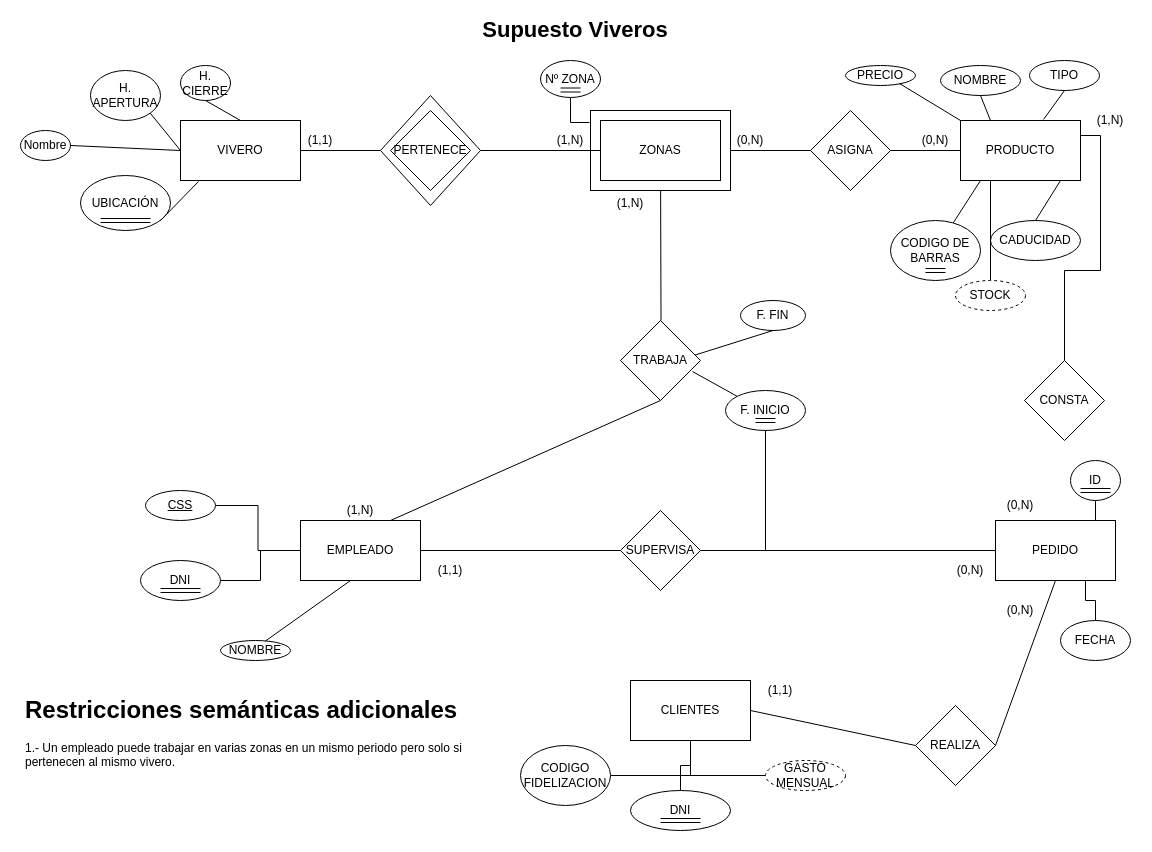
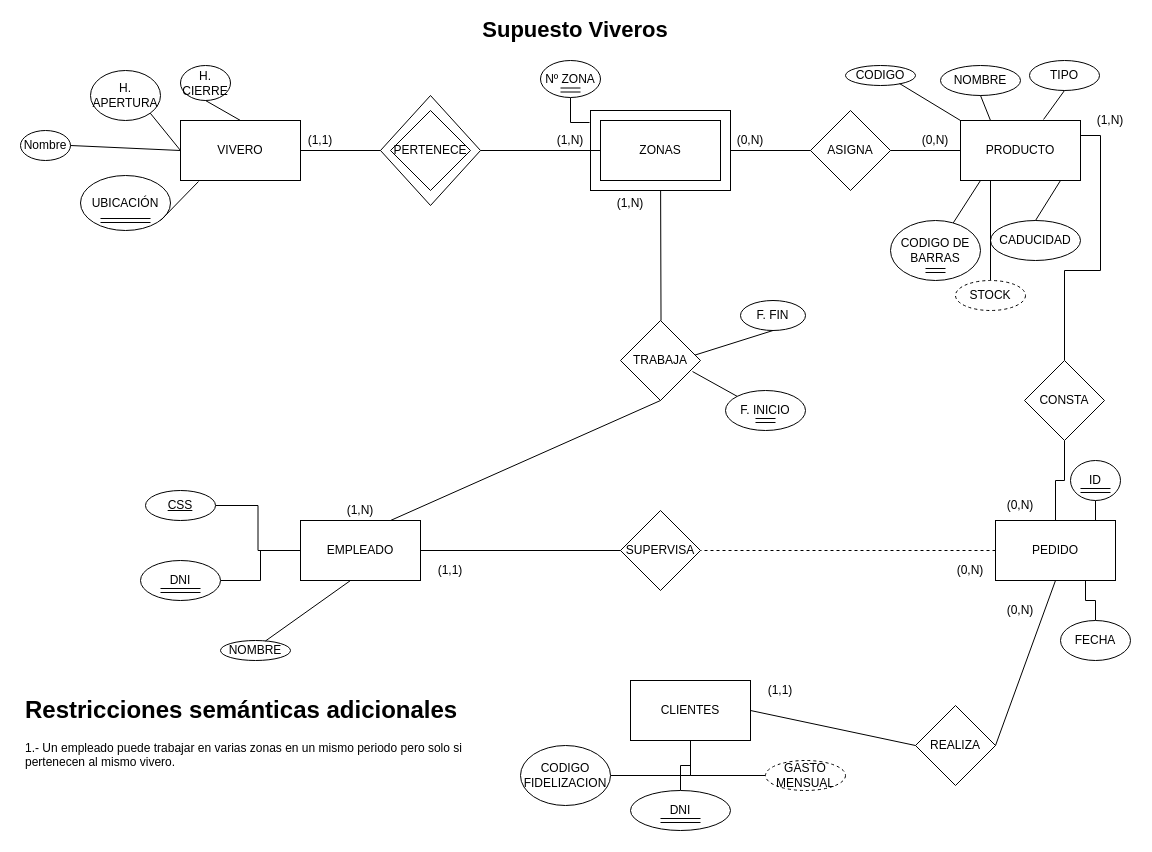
(881, 76) -> (881, 76)
(766, 490) -> (1061, 481)
(732, 551) -> (732, 551)
